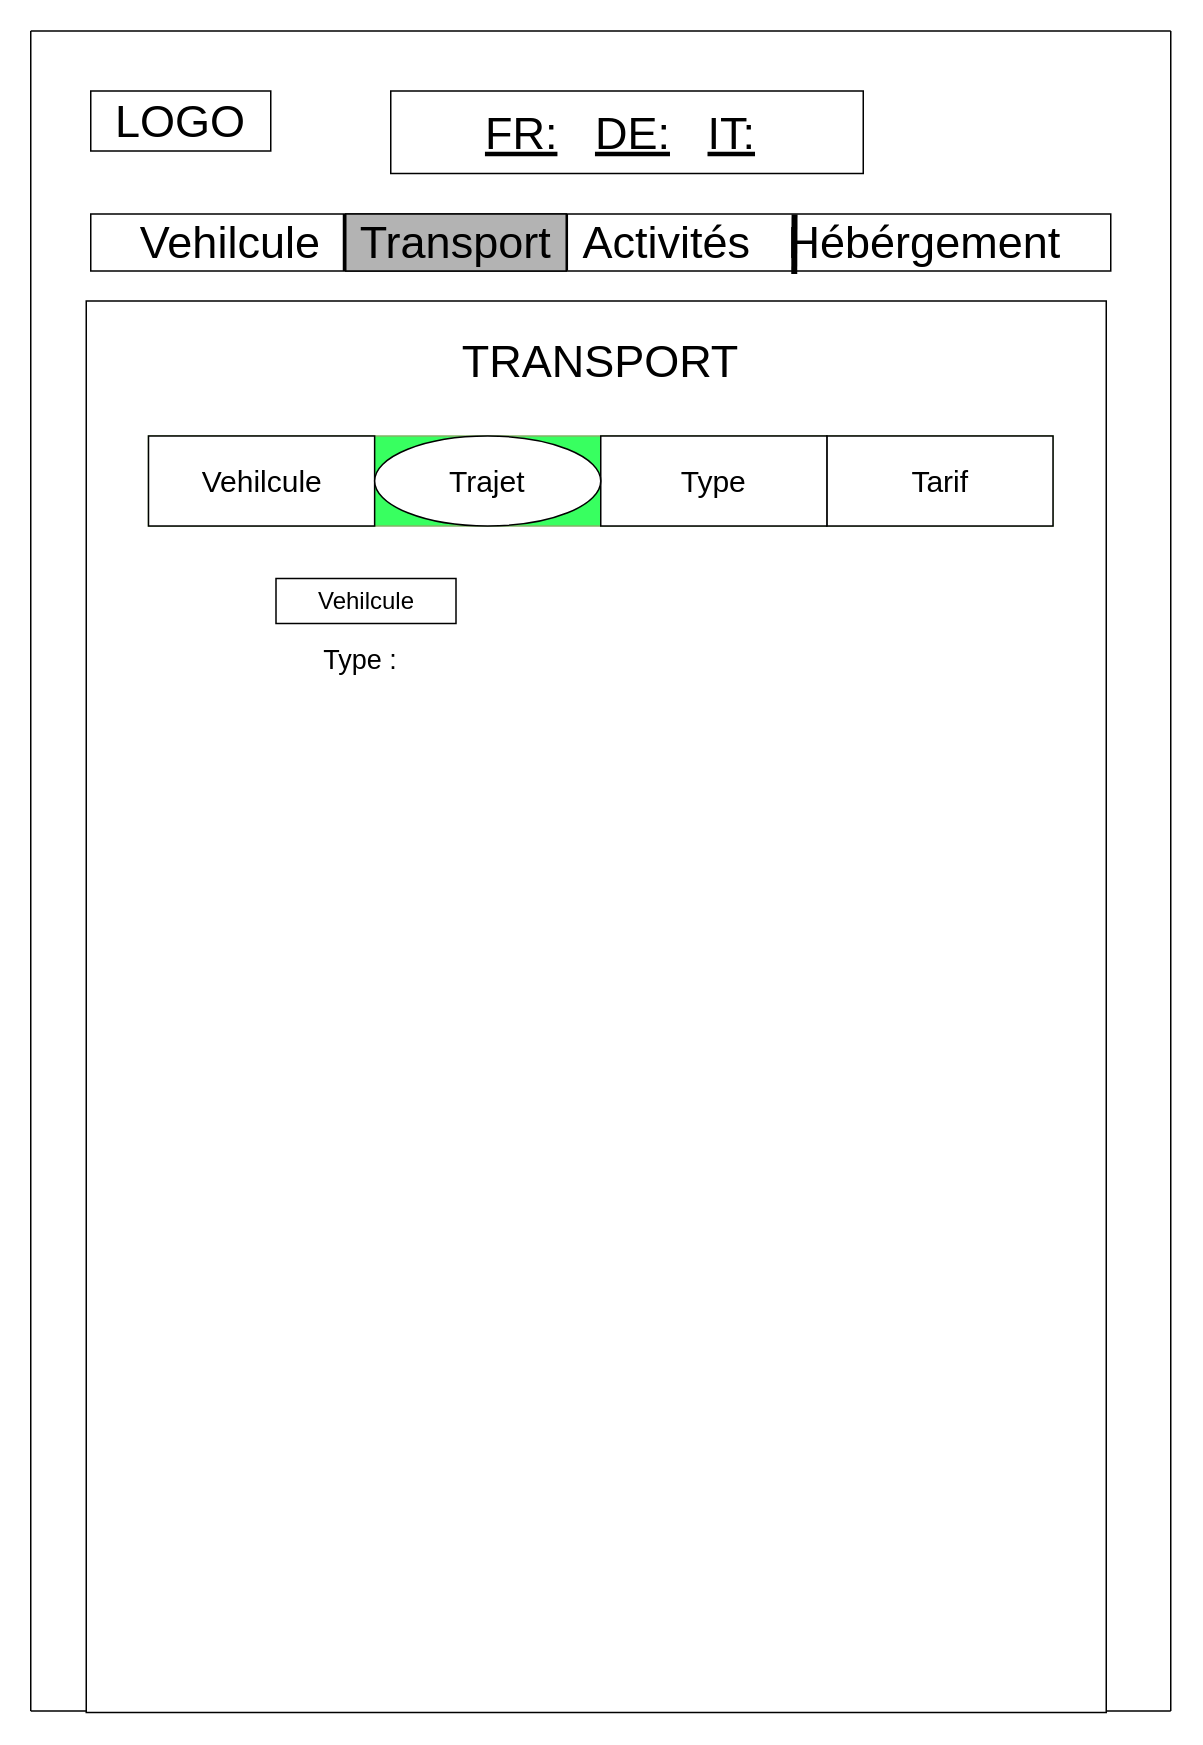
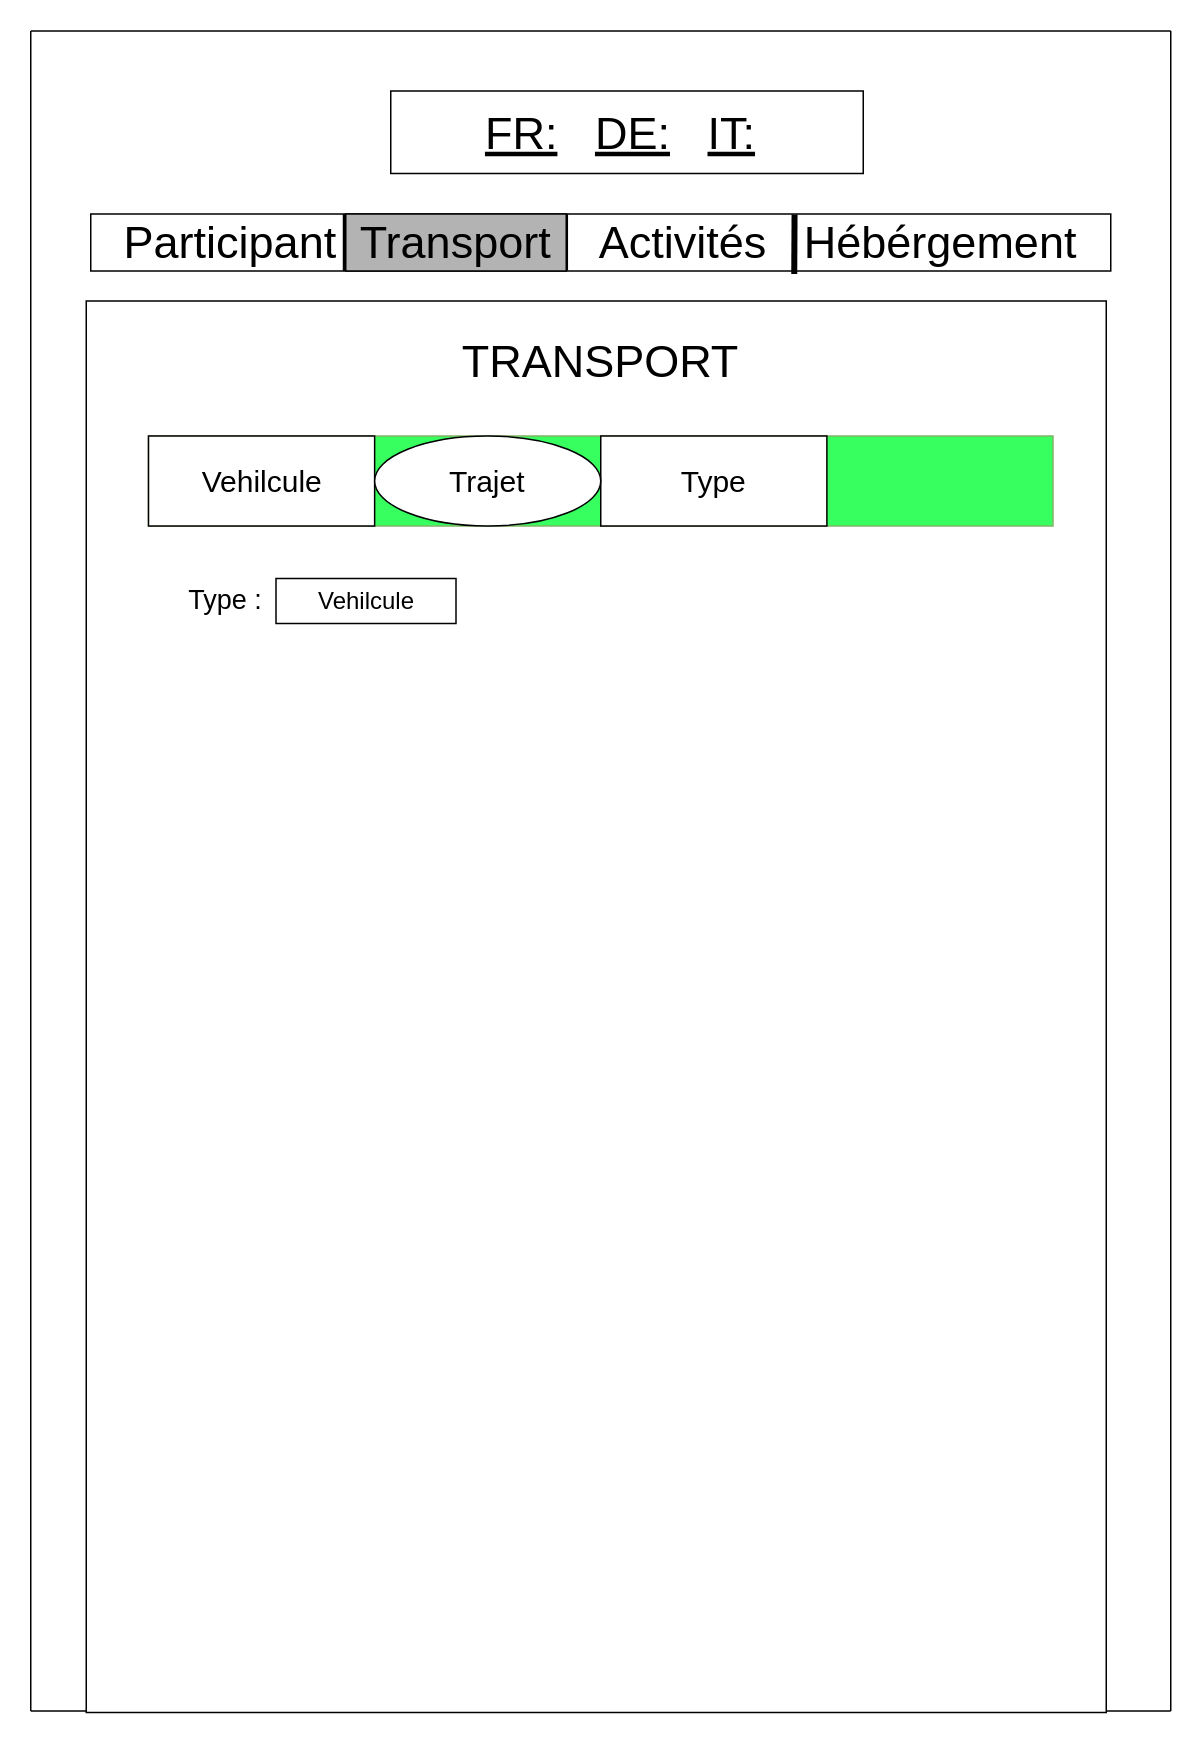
(181, 121) -> none
(601, 242) -> (601, 242)
(940, 481) -> none
(361, 661) -> (226, 601)
